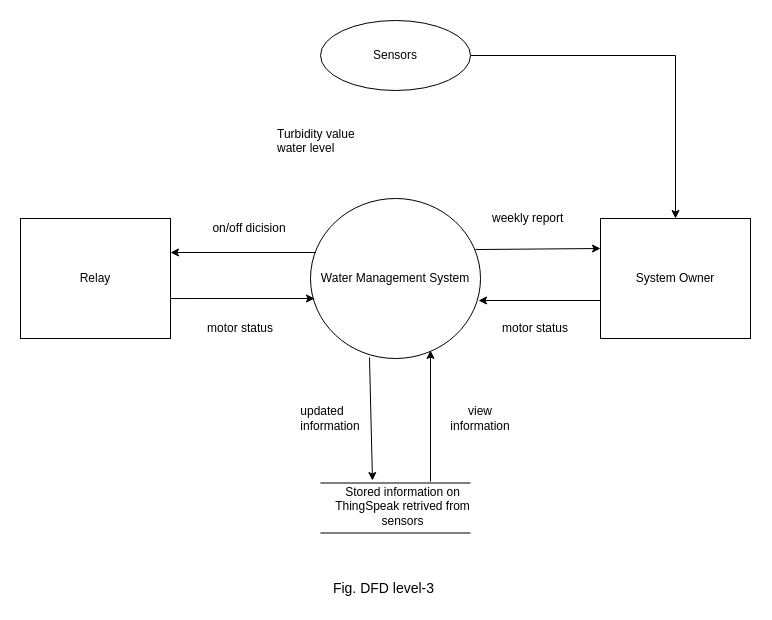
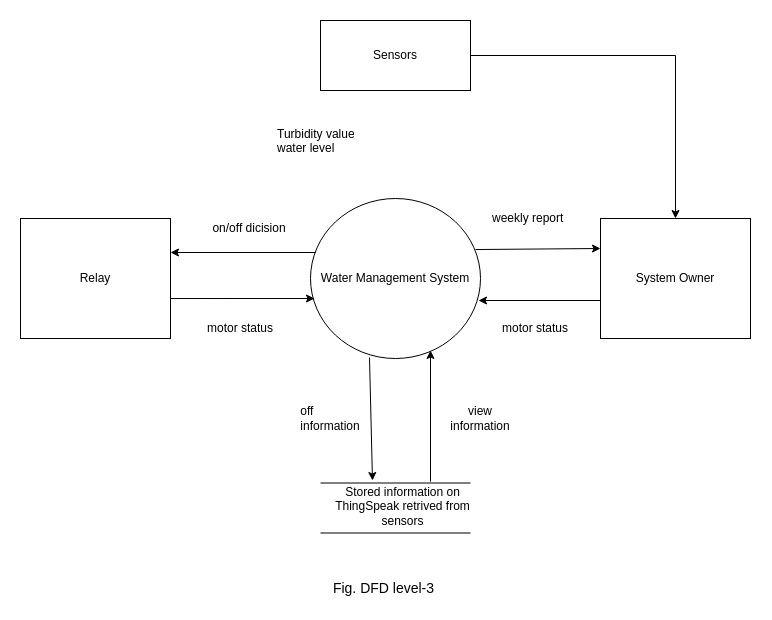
(396, 56) -> (396, 56)
(331, 419) -> (331, 419)
